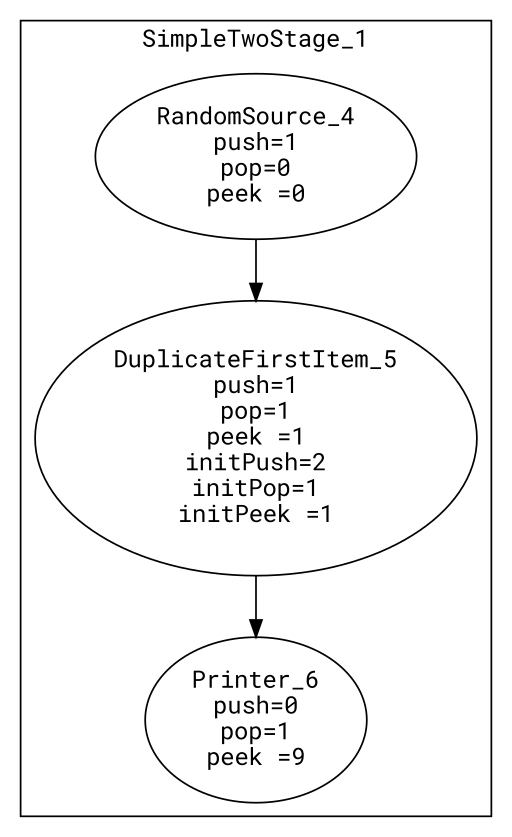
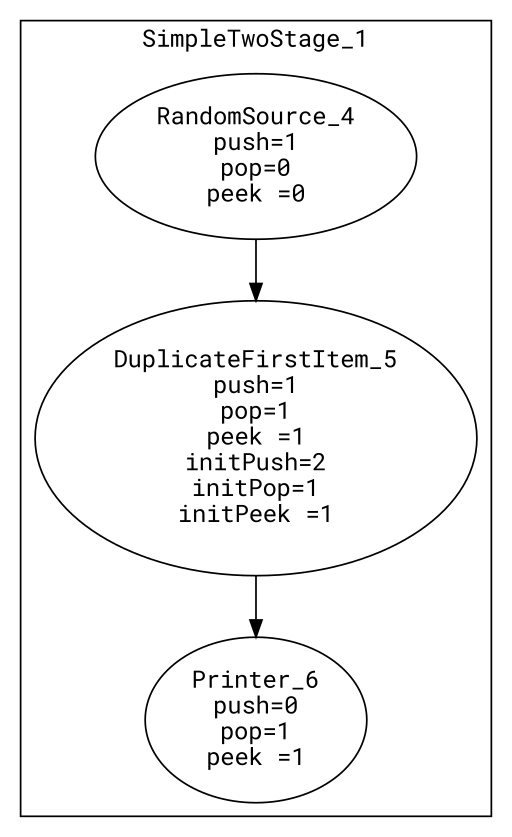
(256, 720) -> (256, 720)
